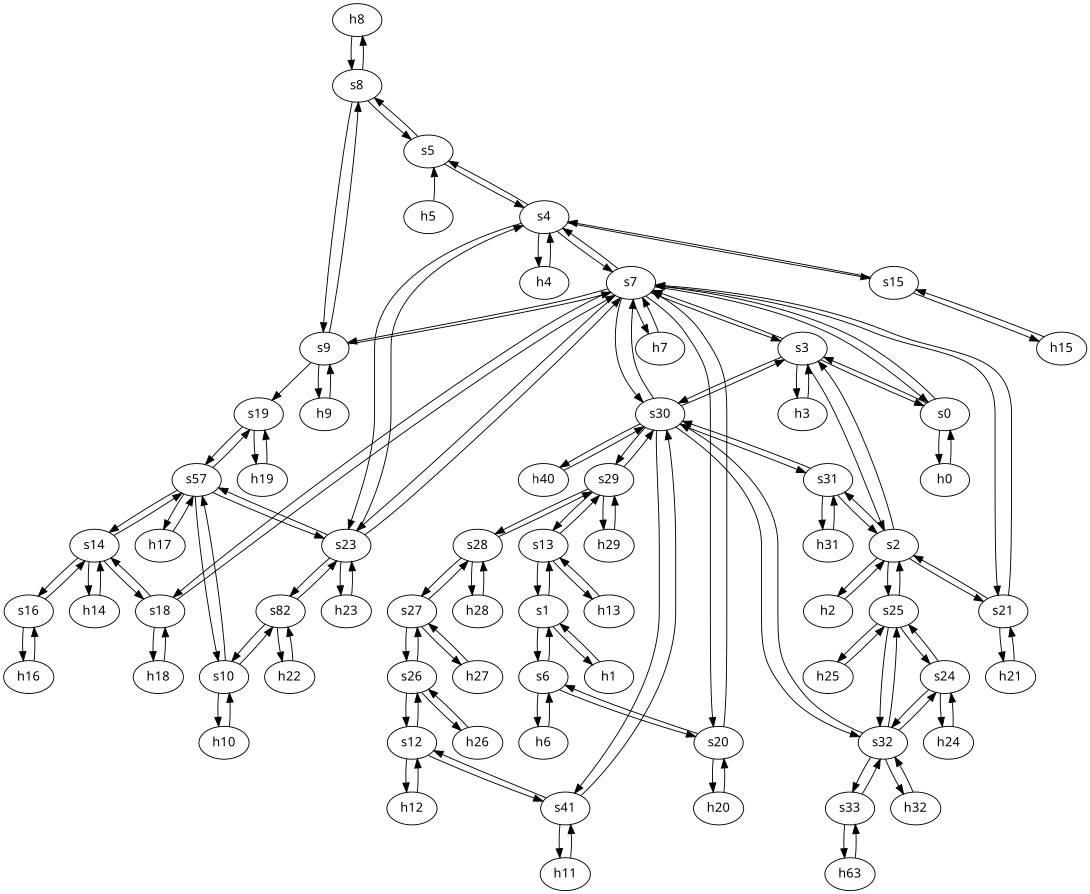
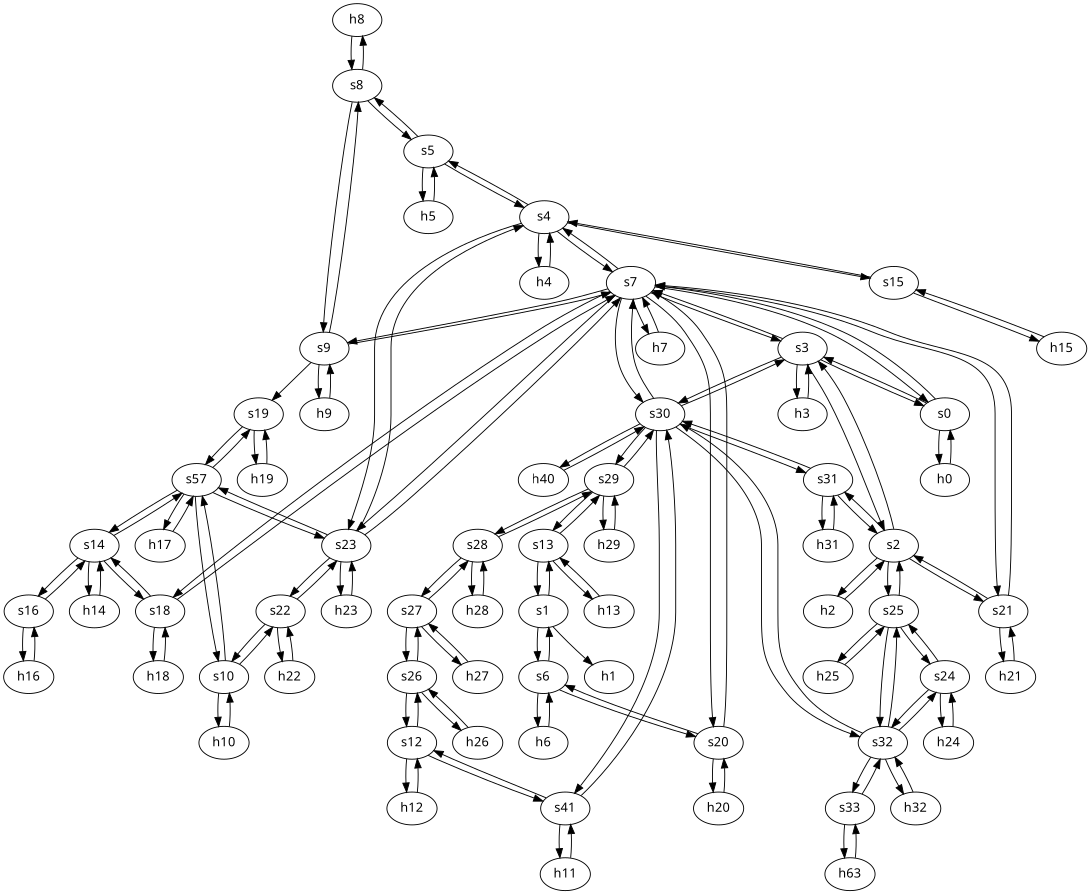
none -> (422, 180)
(281, 611) -> (281, 611)
(584, 645) -> none
